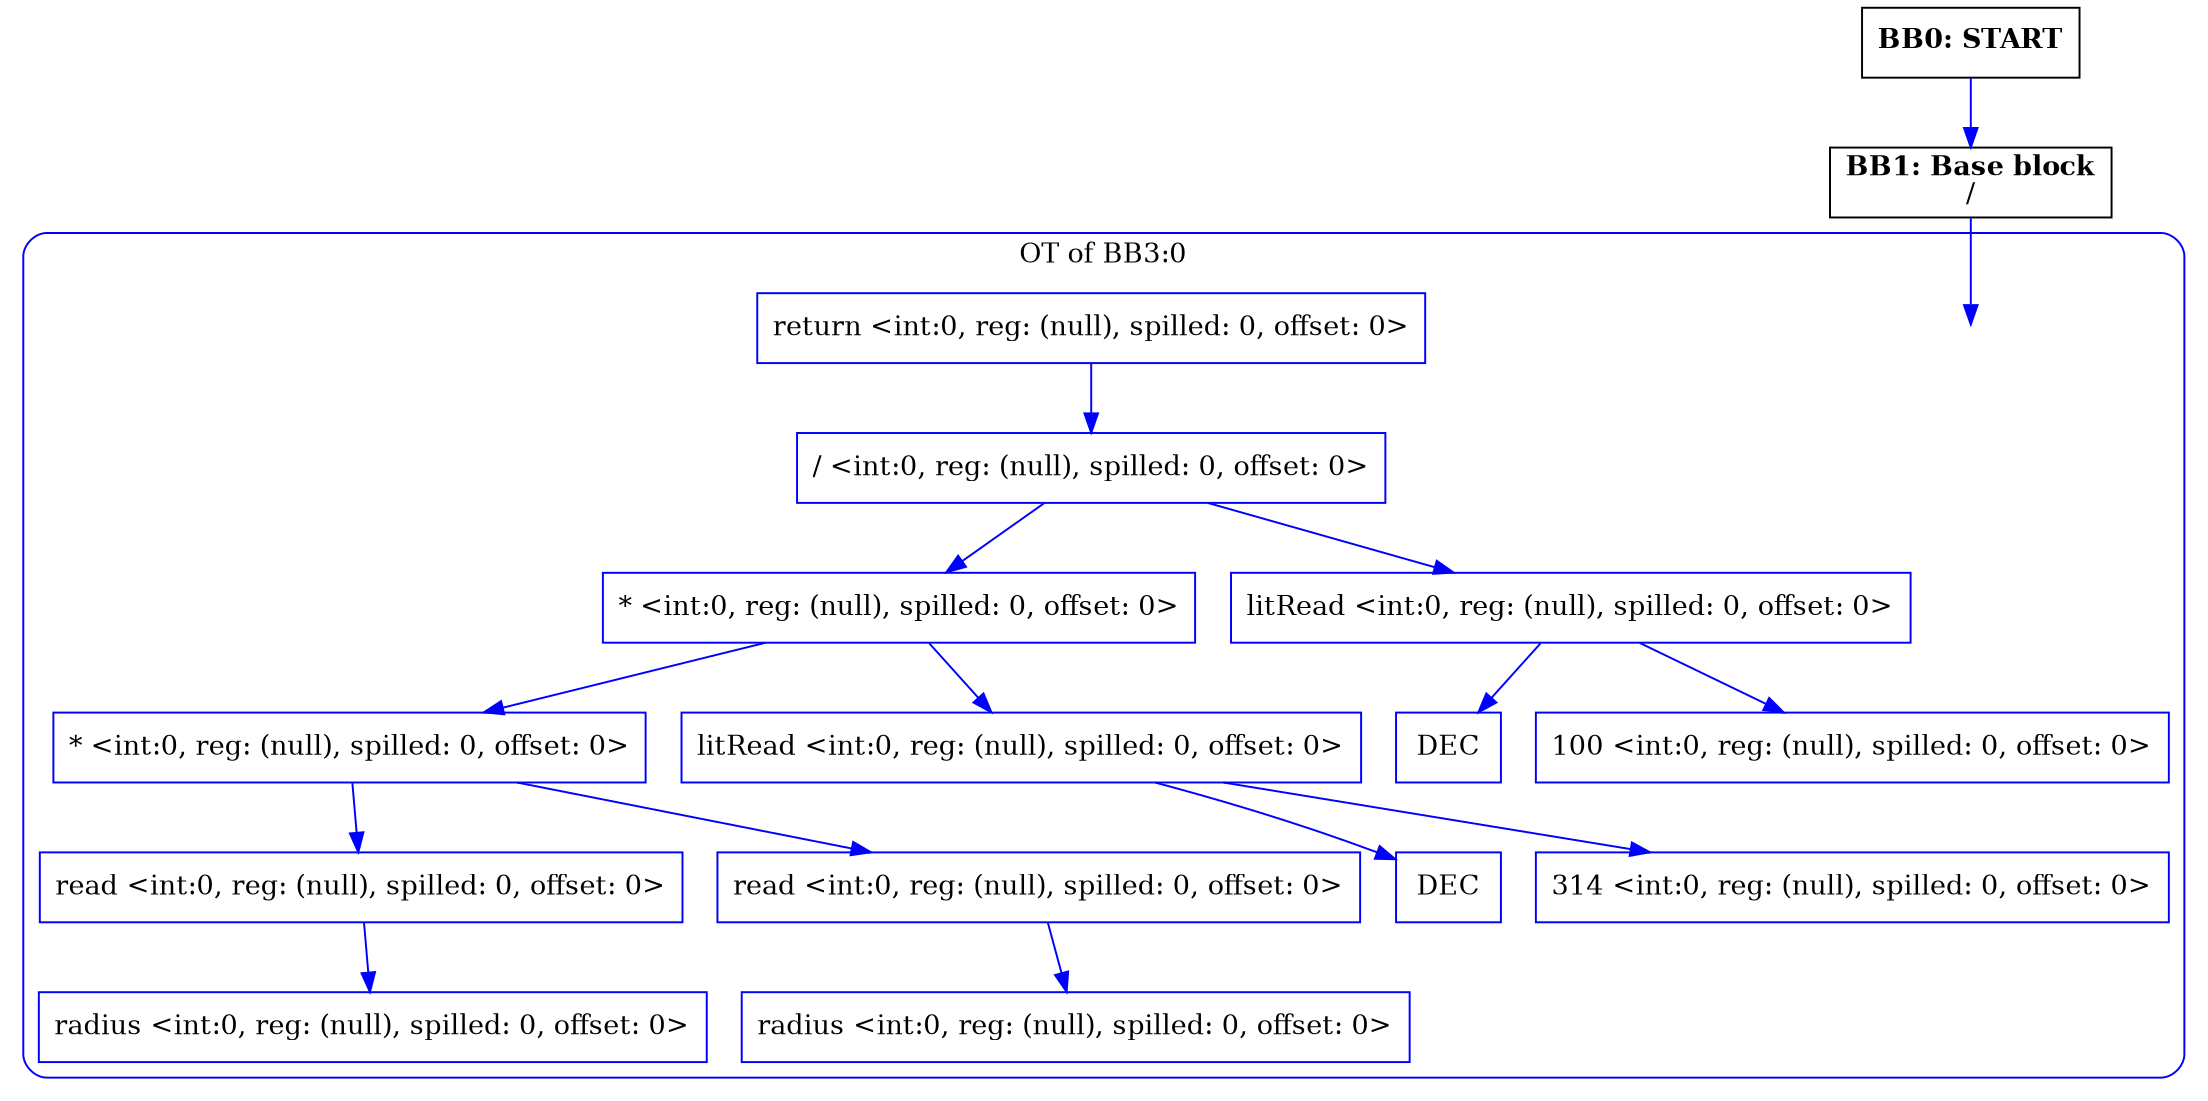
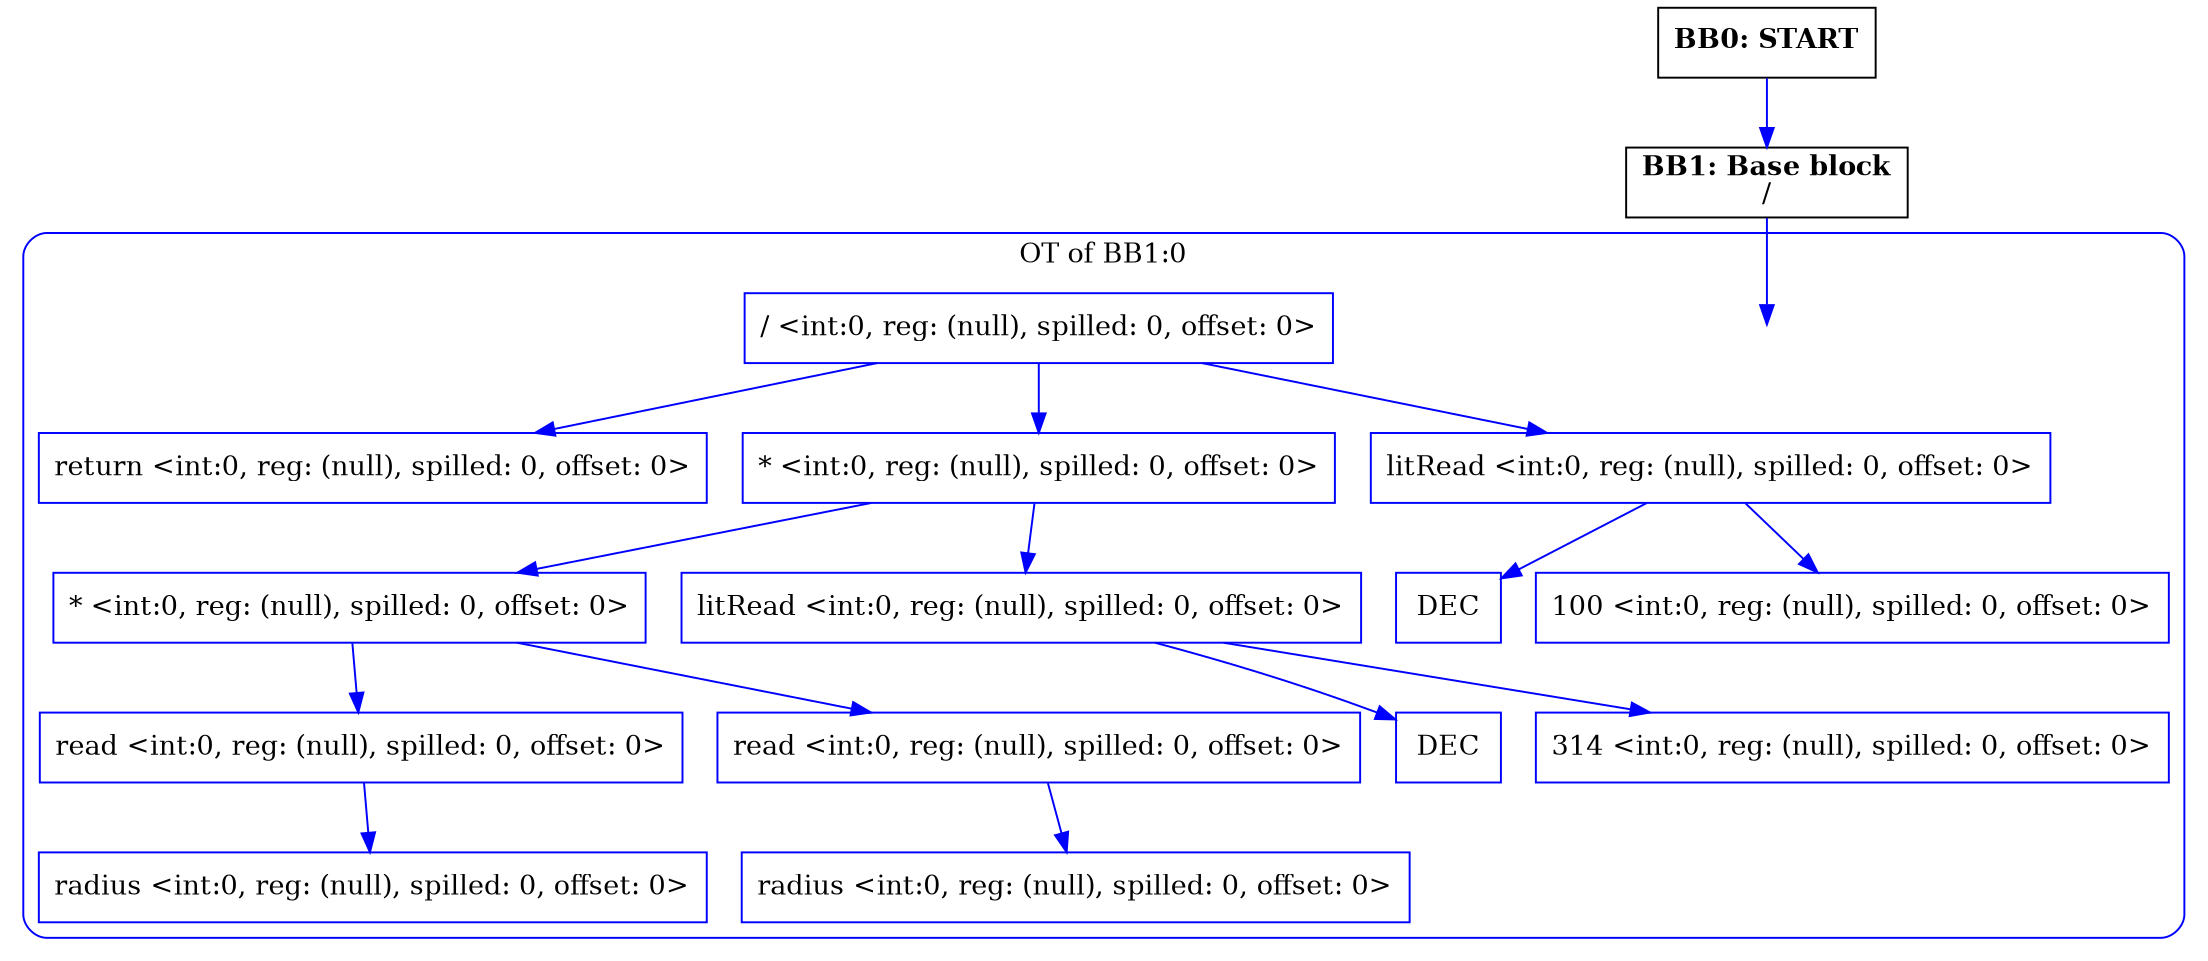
(1104, 255) -> (1104, 255)
(1091, 389) -> (715, 396)
